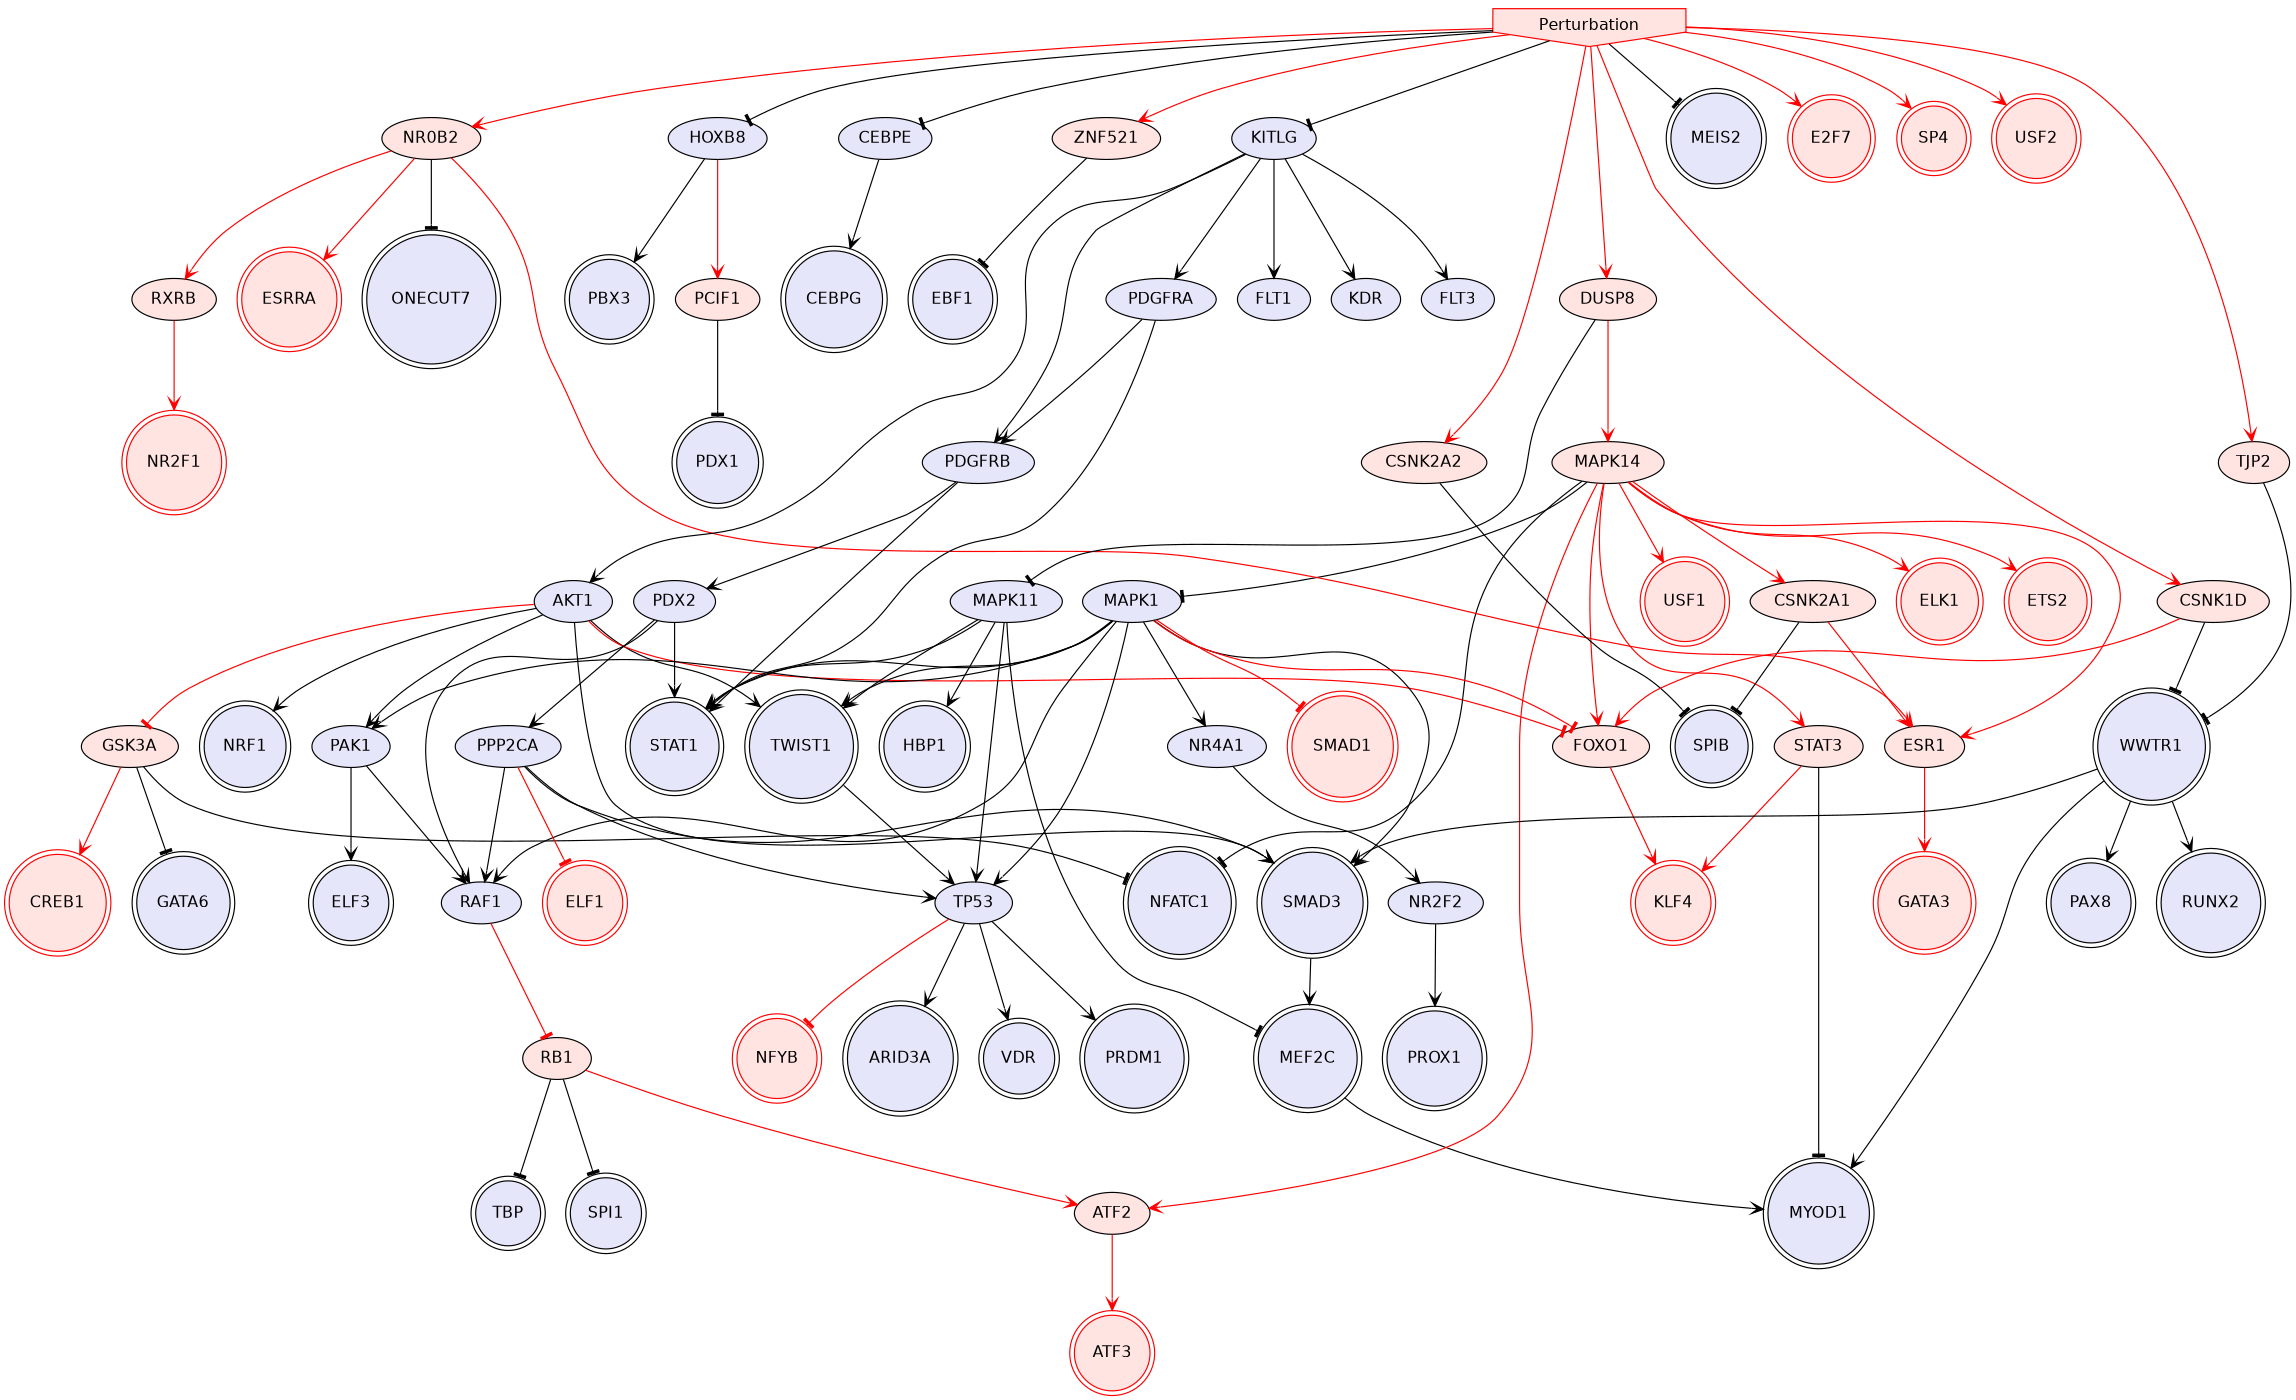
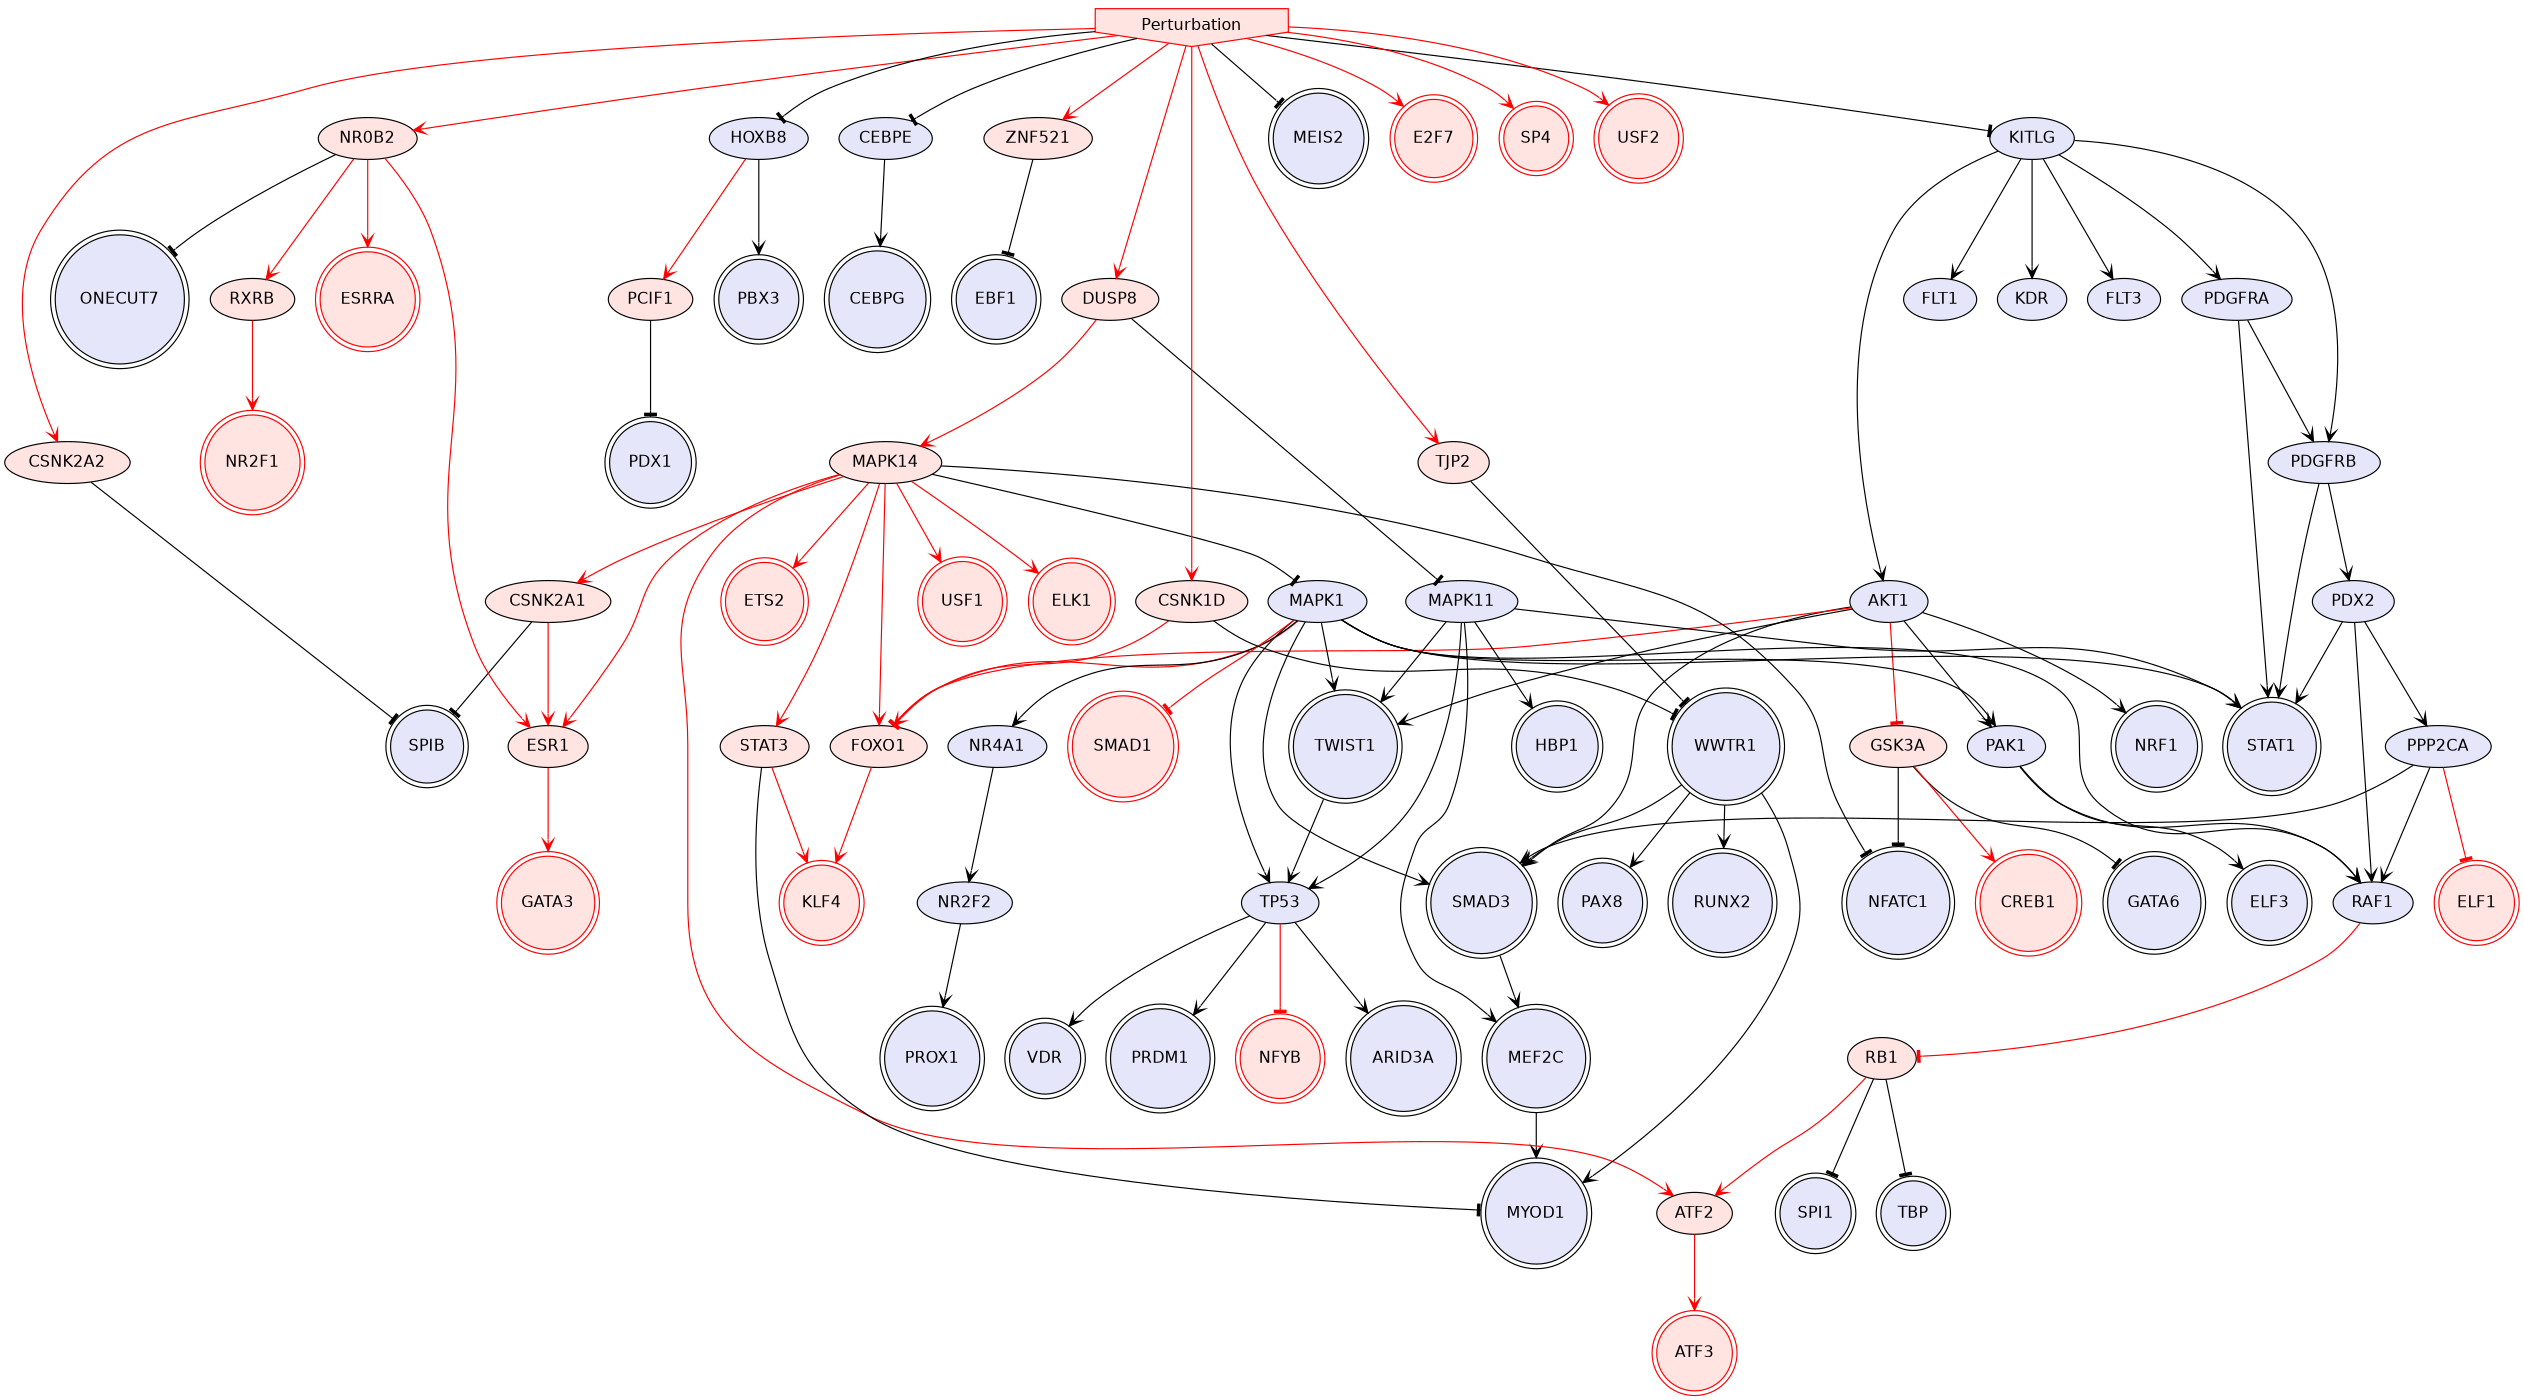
(716, 857) -> none
(1062, 874) -> (1423, 834)
